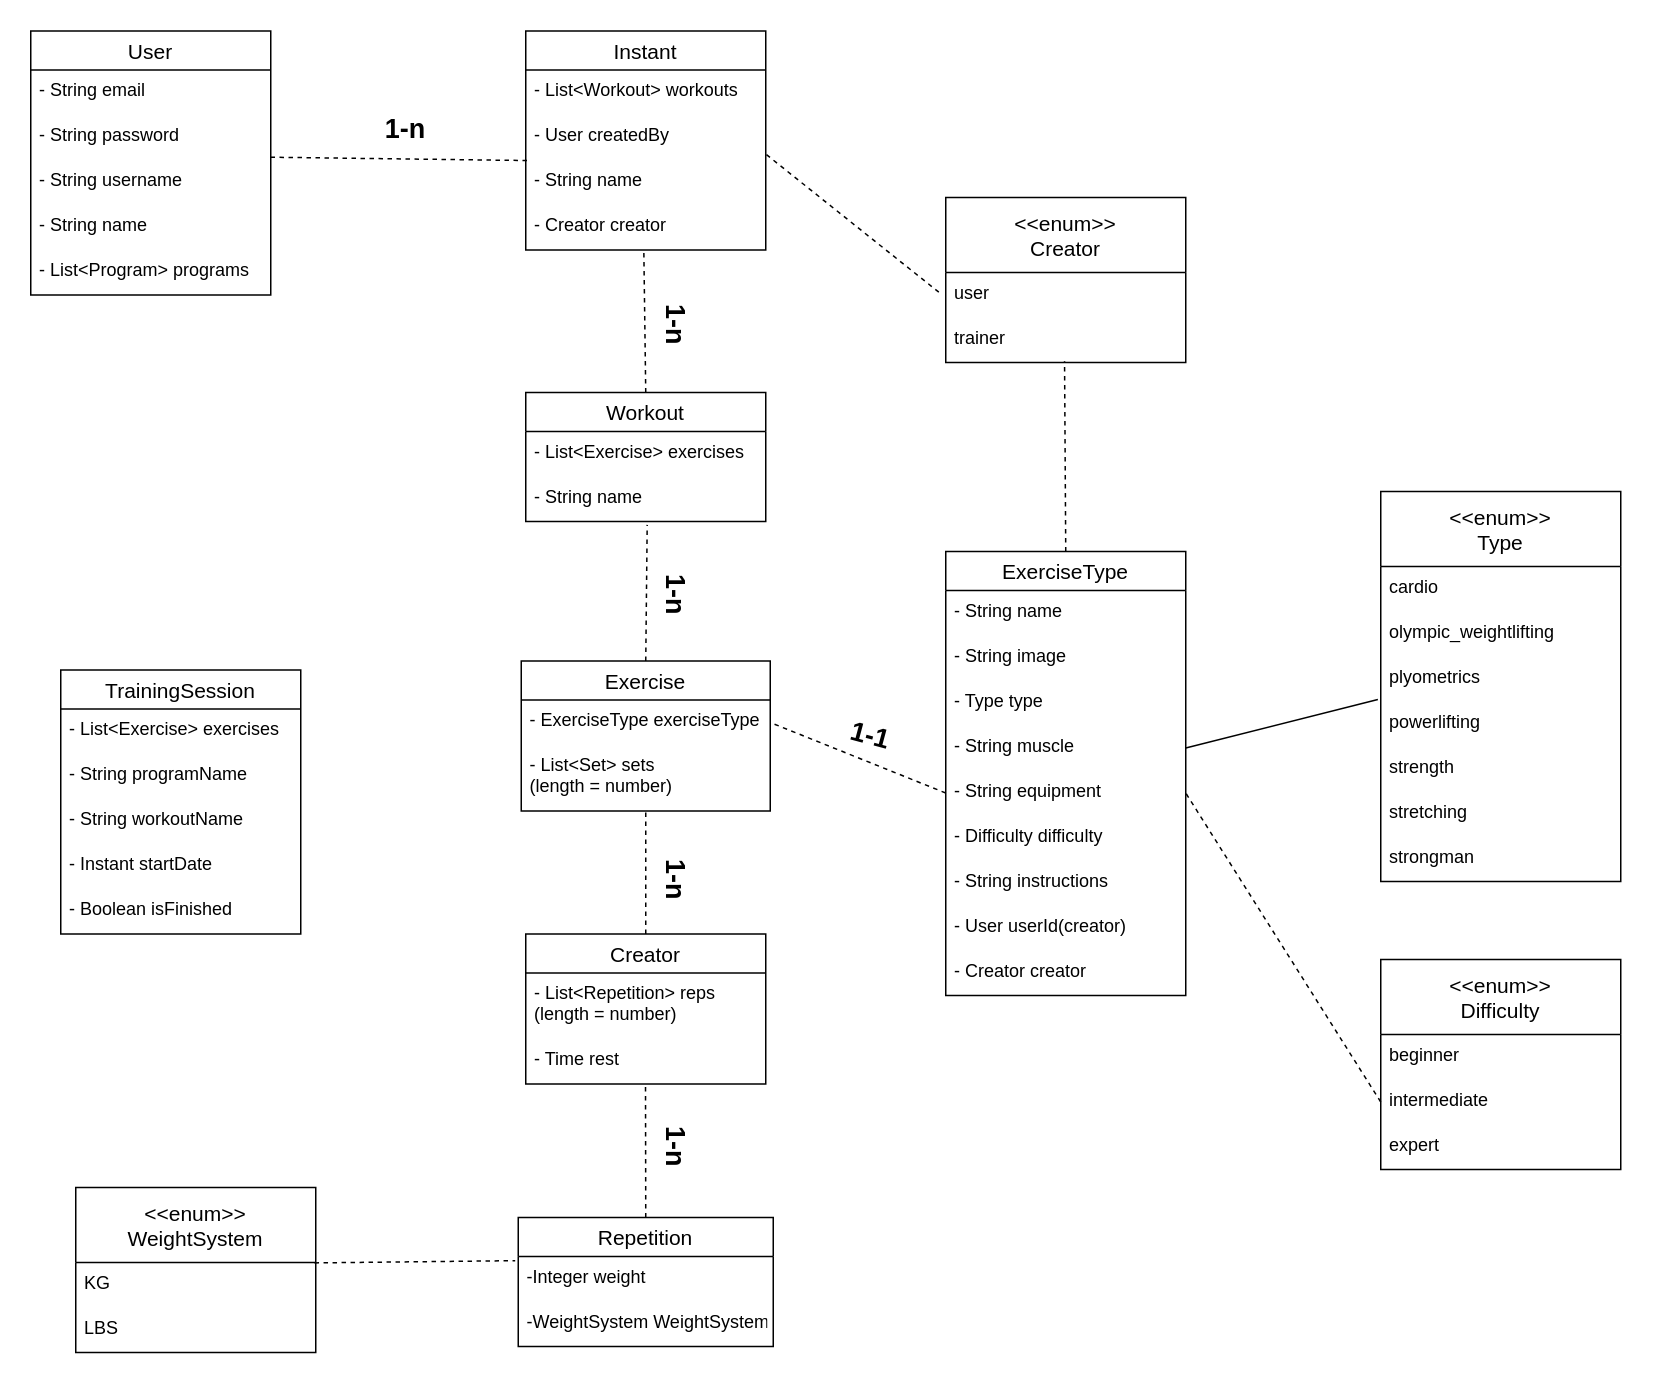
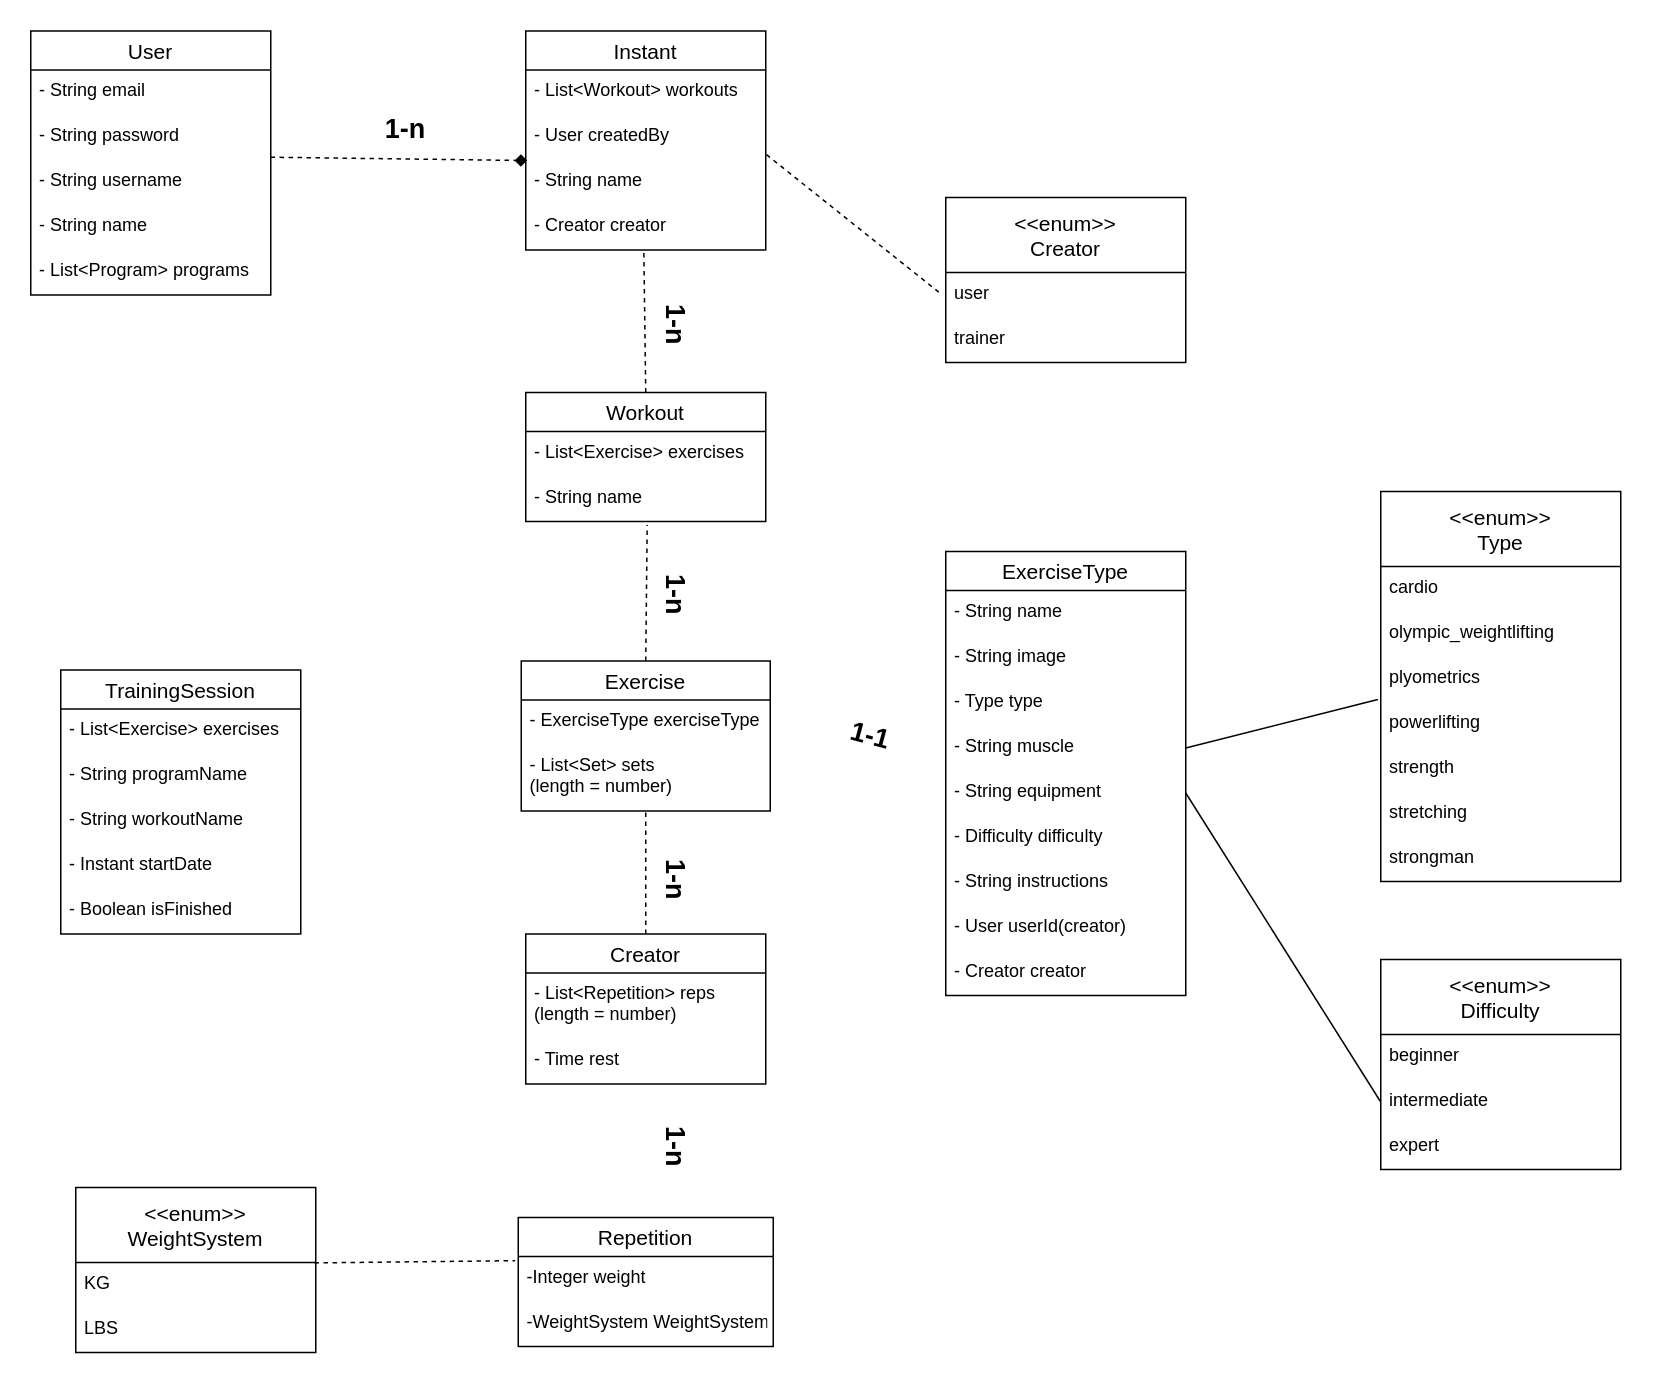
(518, 160) -> (515, 160)
(1065, 458) -> none
(858, 757) -> none
(1283, 947) -> (1283, 947)
(646, 1152) -> none
